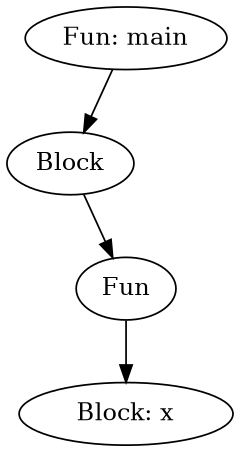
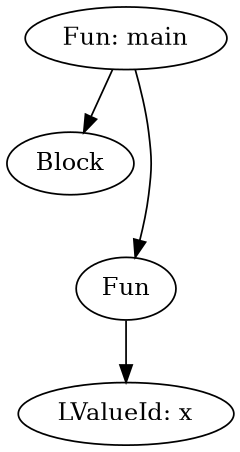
(95, 218) -> (151, 155)
(126, 414) -> (126, 414)
